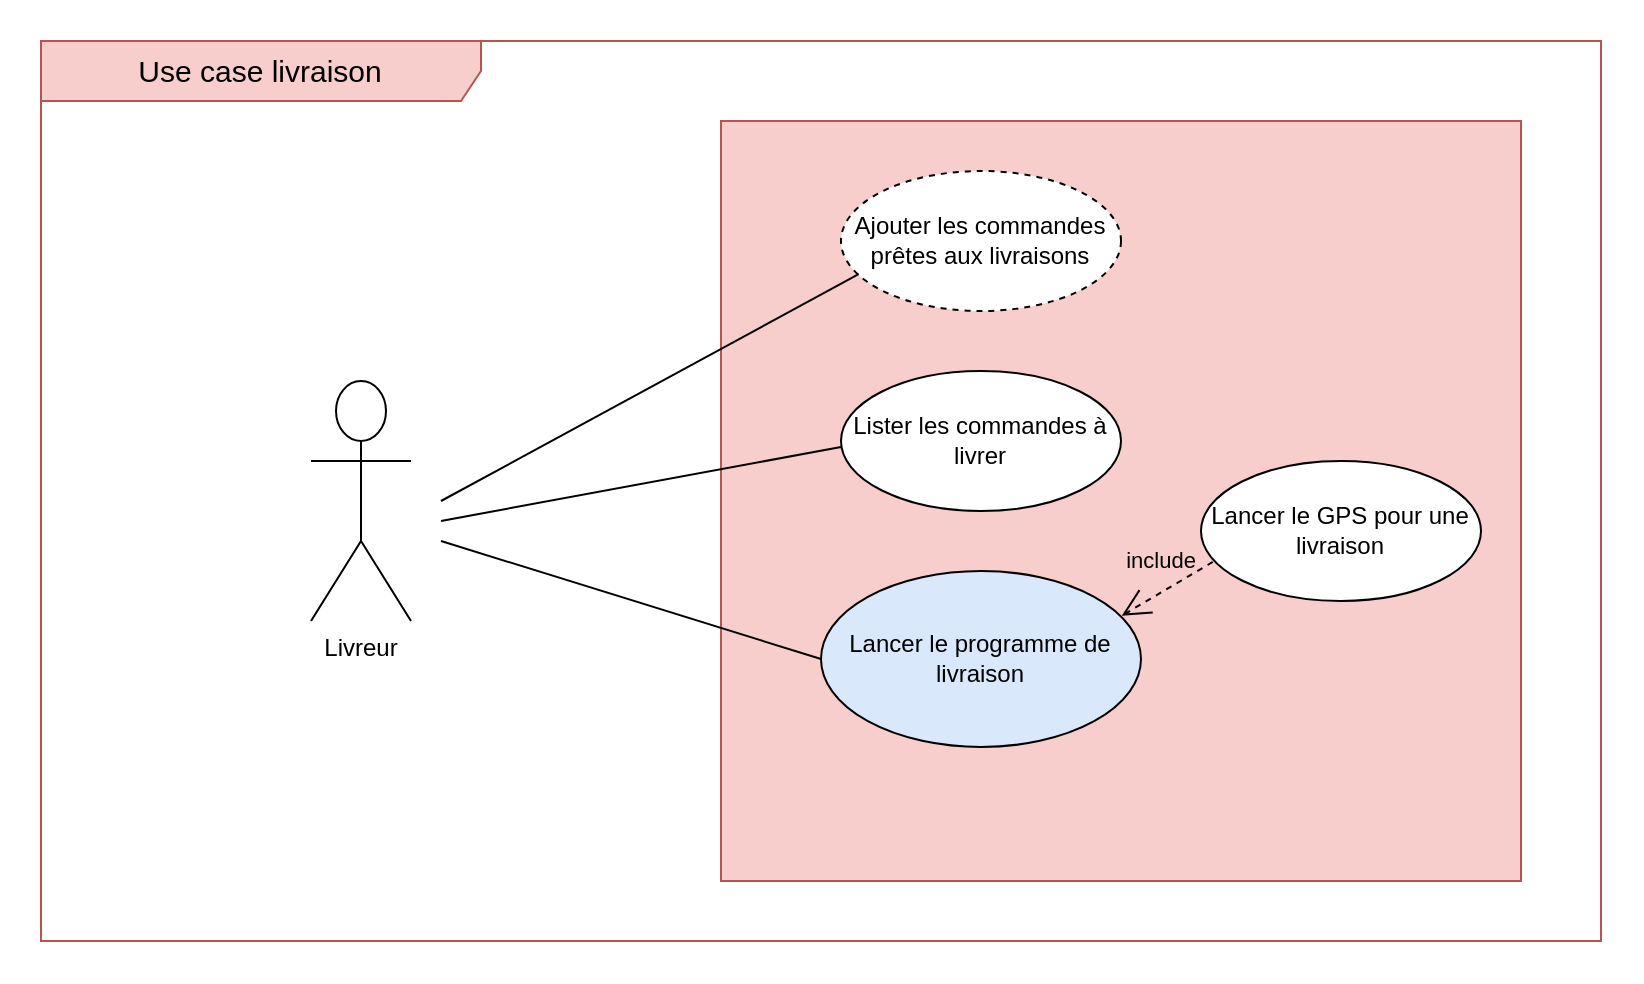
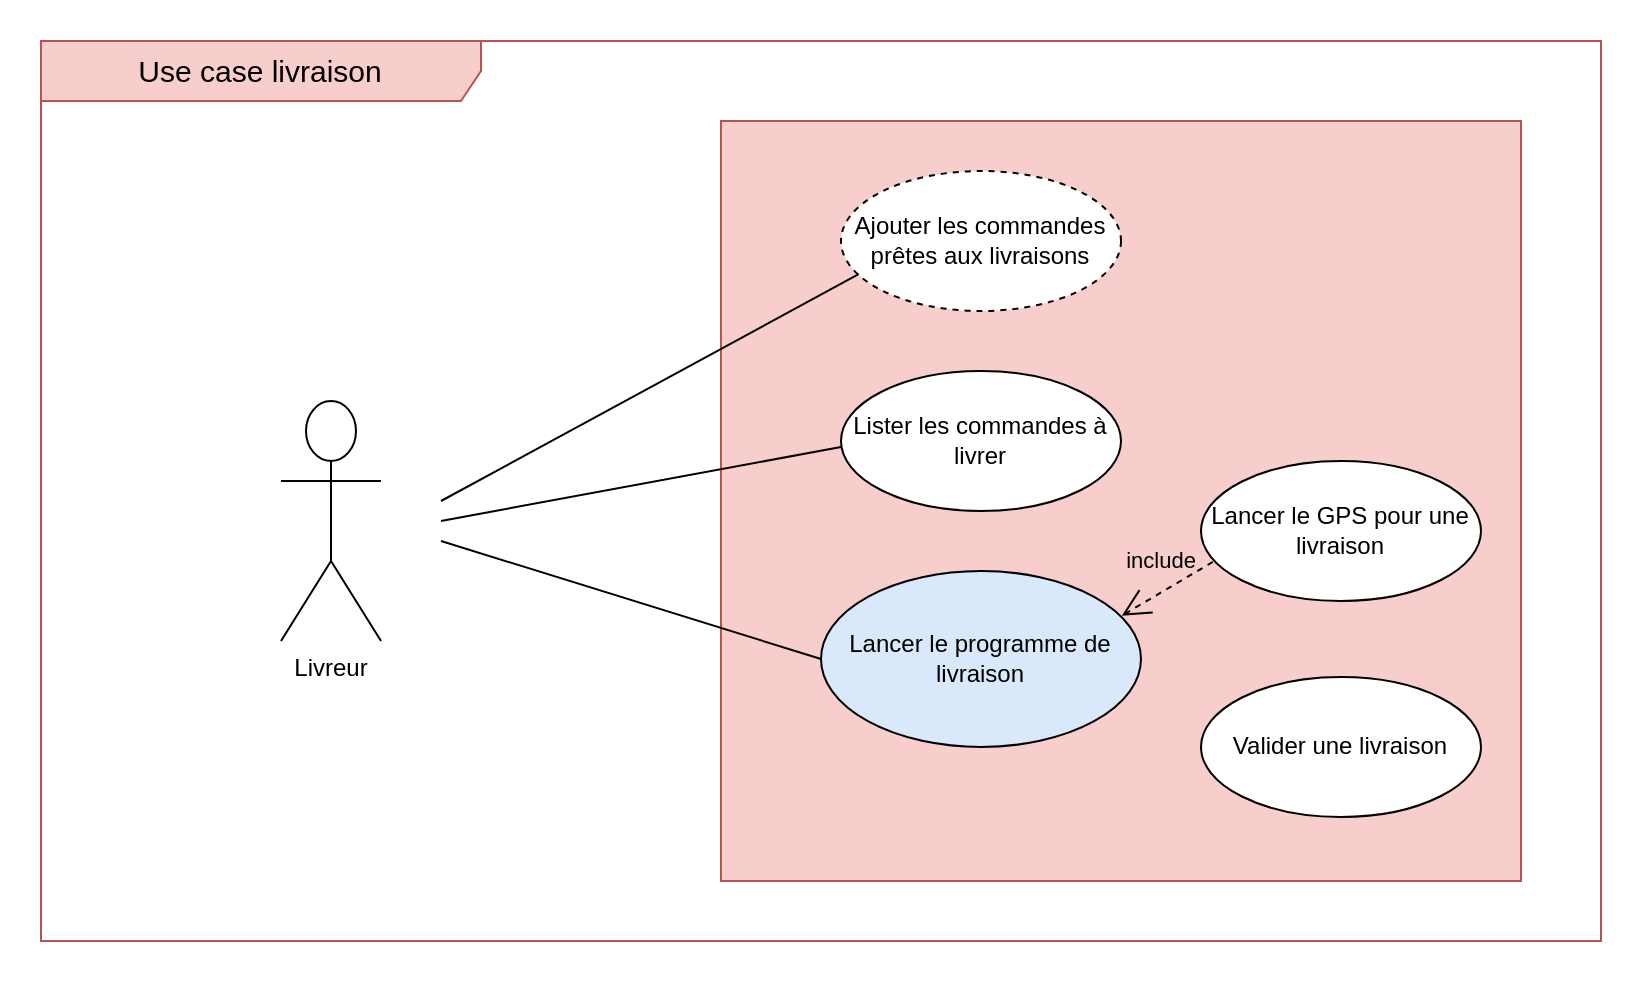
(361, 501) -> (331, 521)
none -> (1341, 747)
